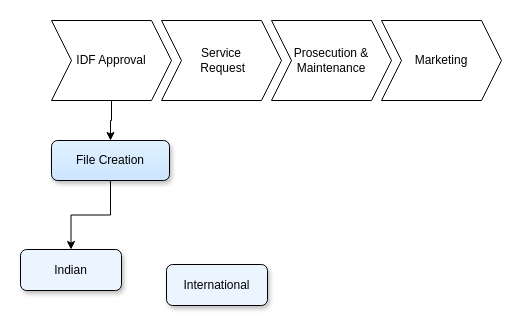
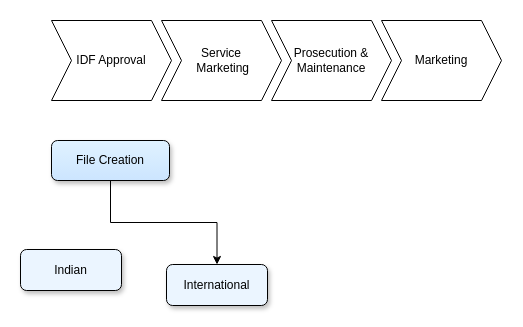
(222, 61) -> (222, 61)
(112, 118) -> none
(76, 215) -> none
none -> (179, 223)
